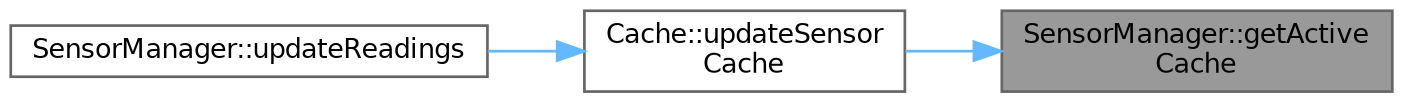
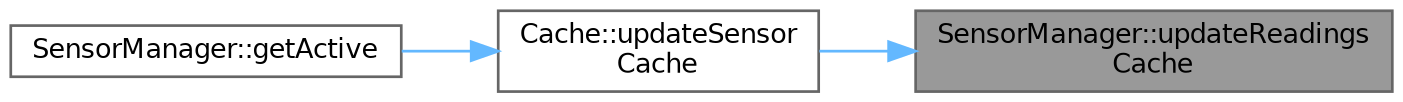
(249, 51) -> (206, 51)
(1197, 51) -> (1154, 51)
